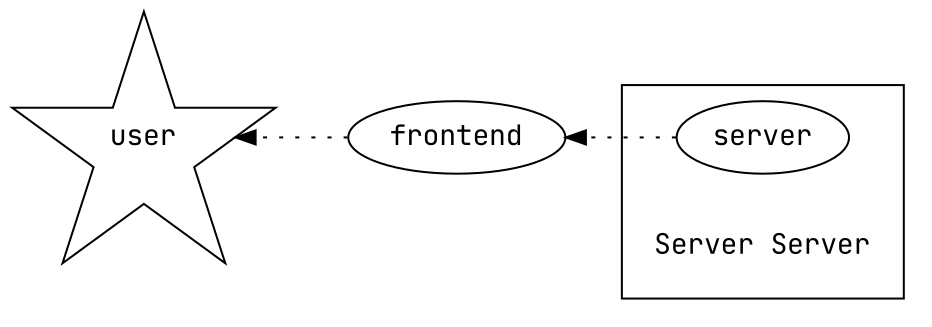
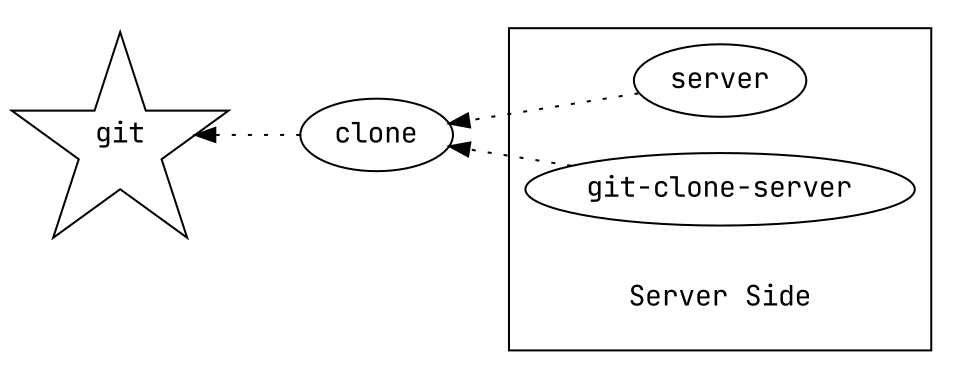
(144, 137) -> (120, 135)
(457, 137) -> (377, 135)
none -> (720, 189)
(763, 246) -> (720, 298)
